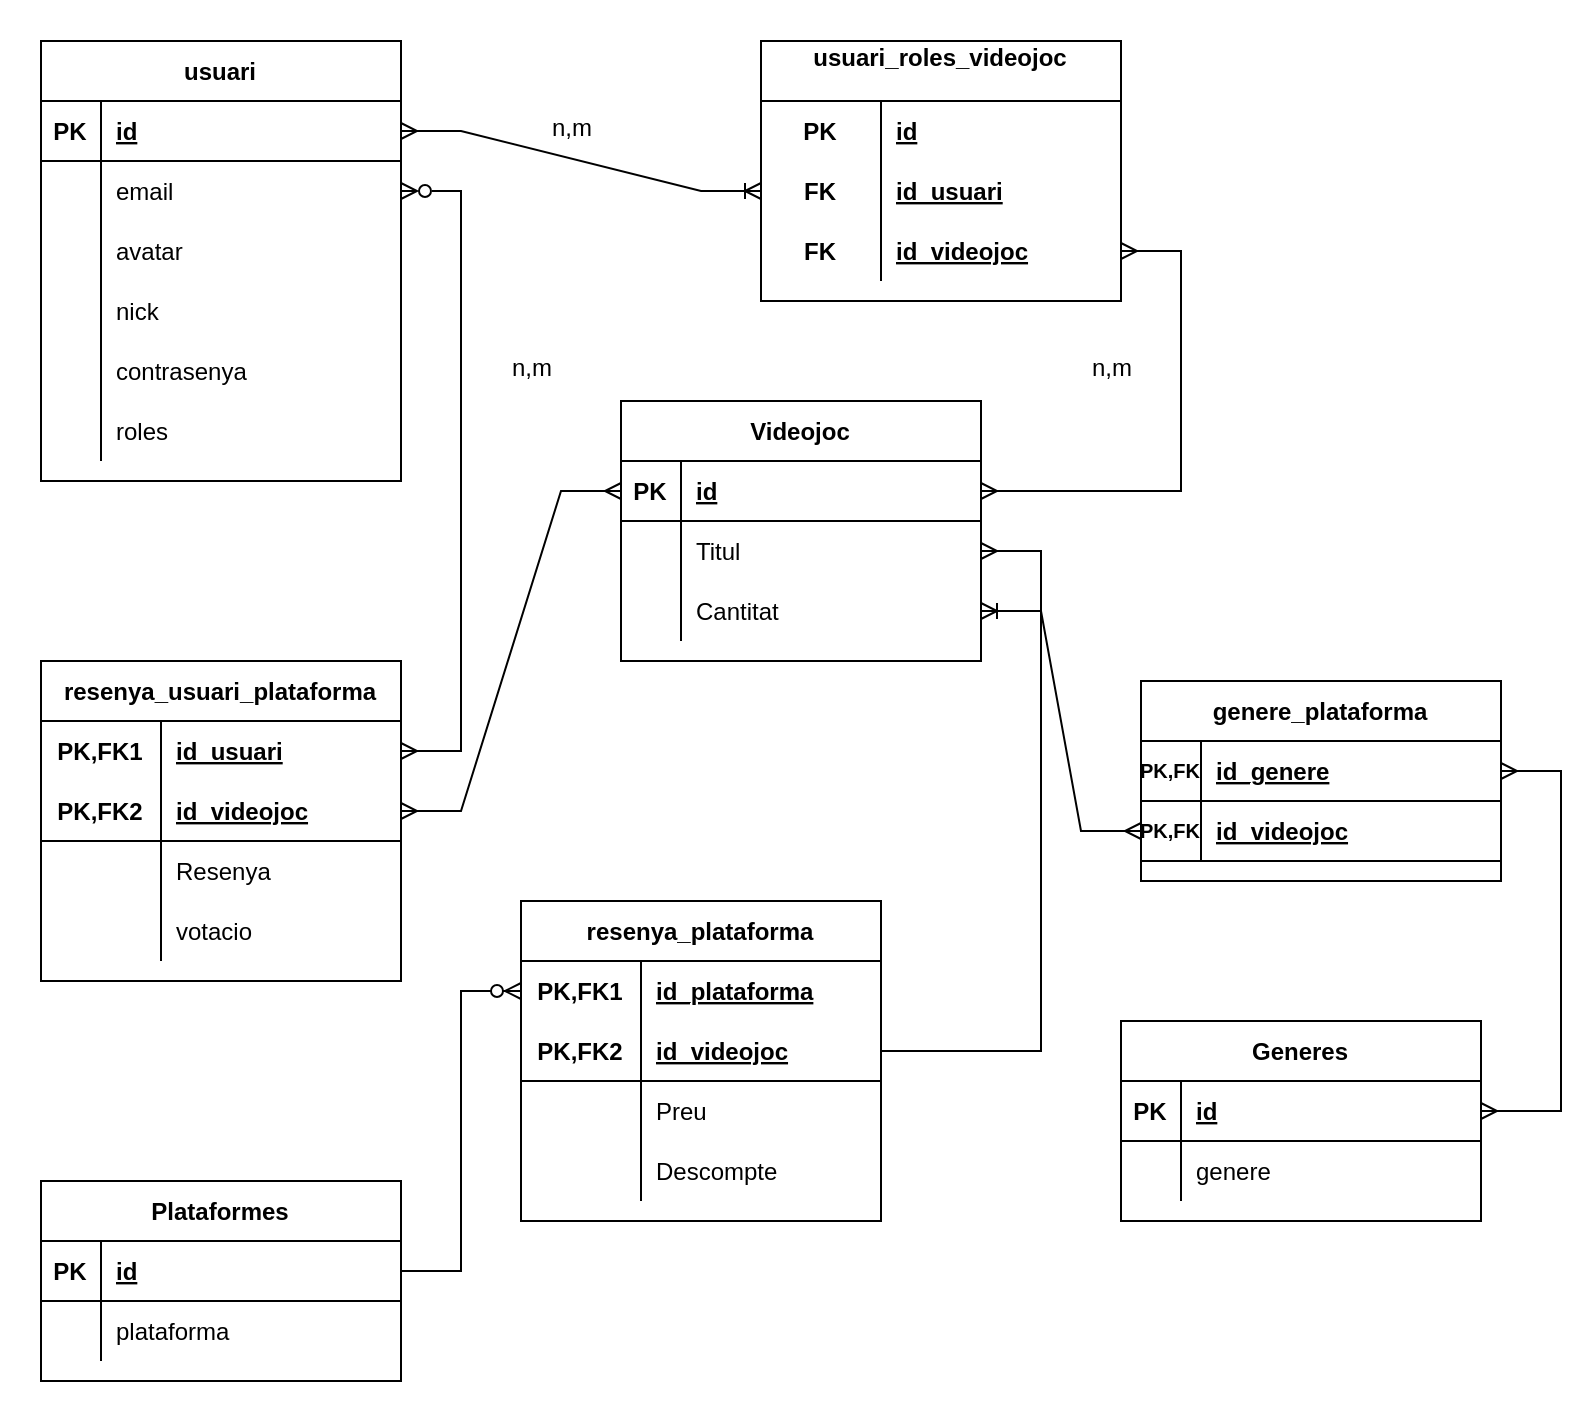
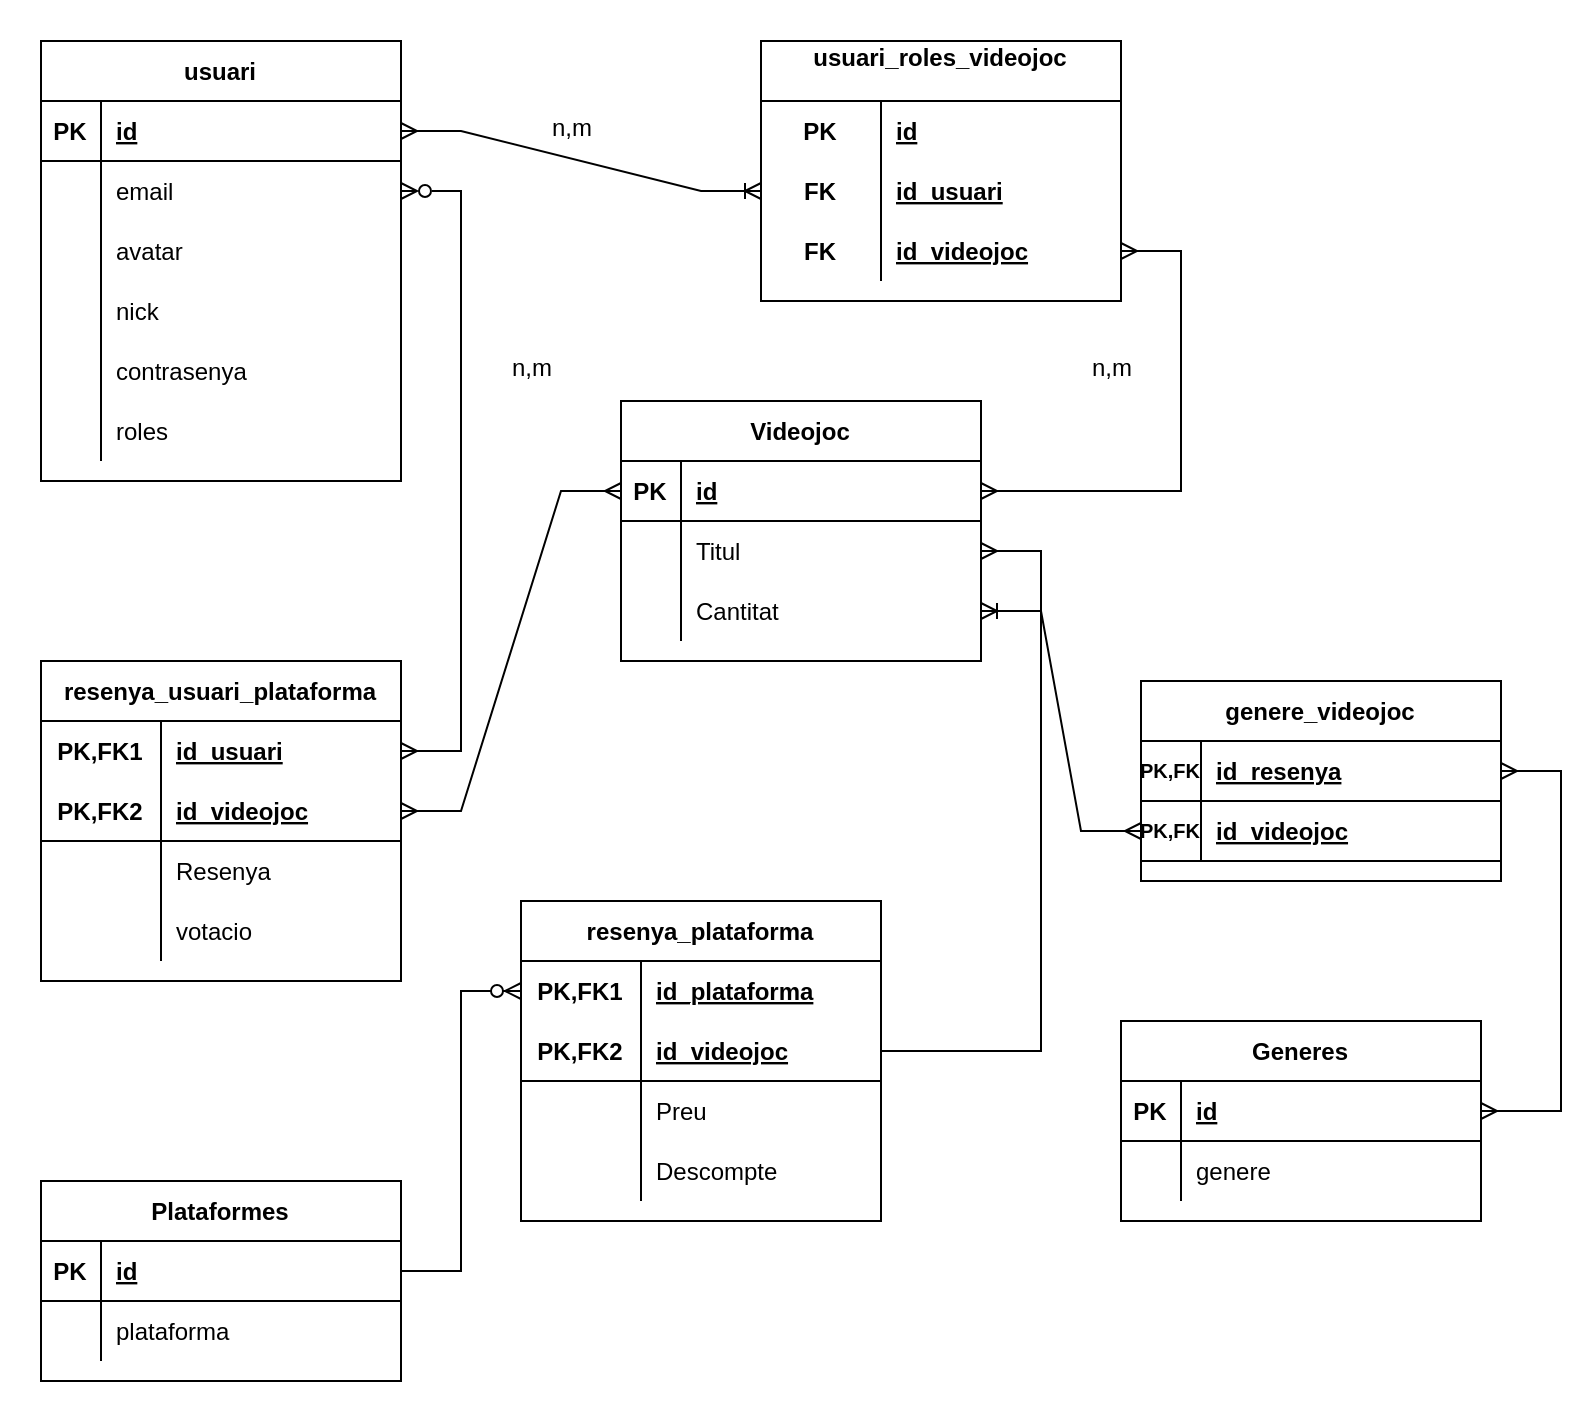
(1320, 712) -> (1320, 712)
(1273, 772) -> (1280, 772)
